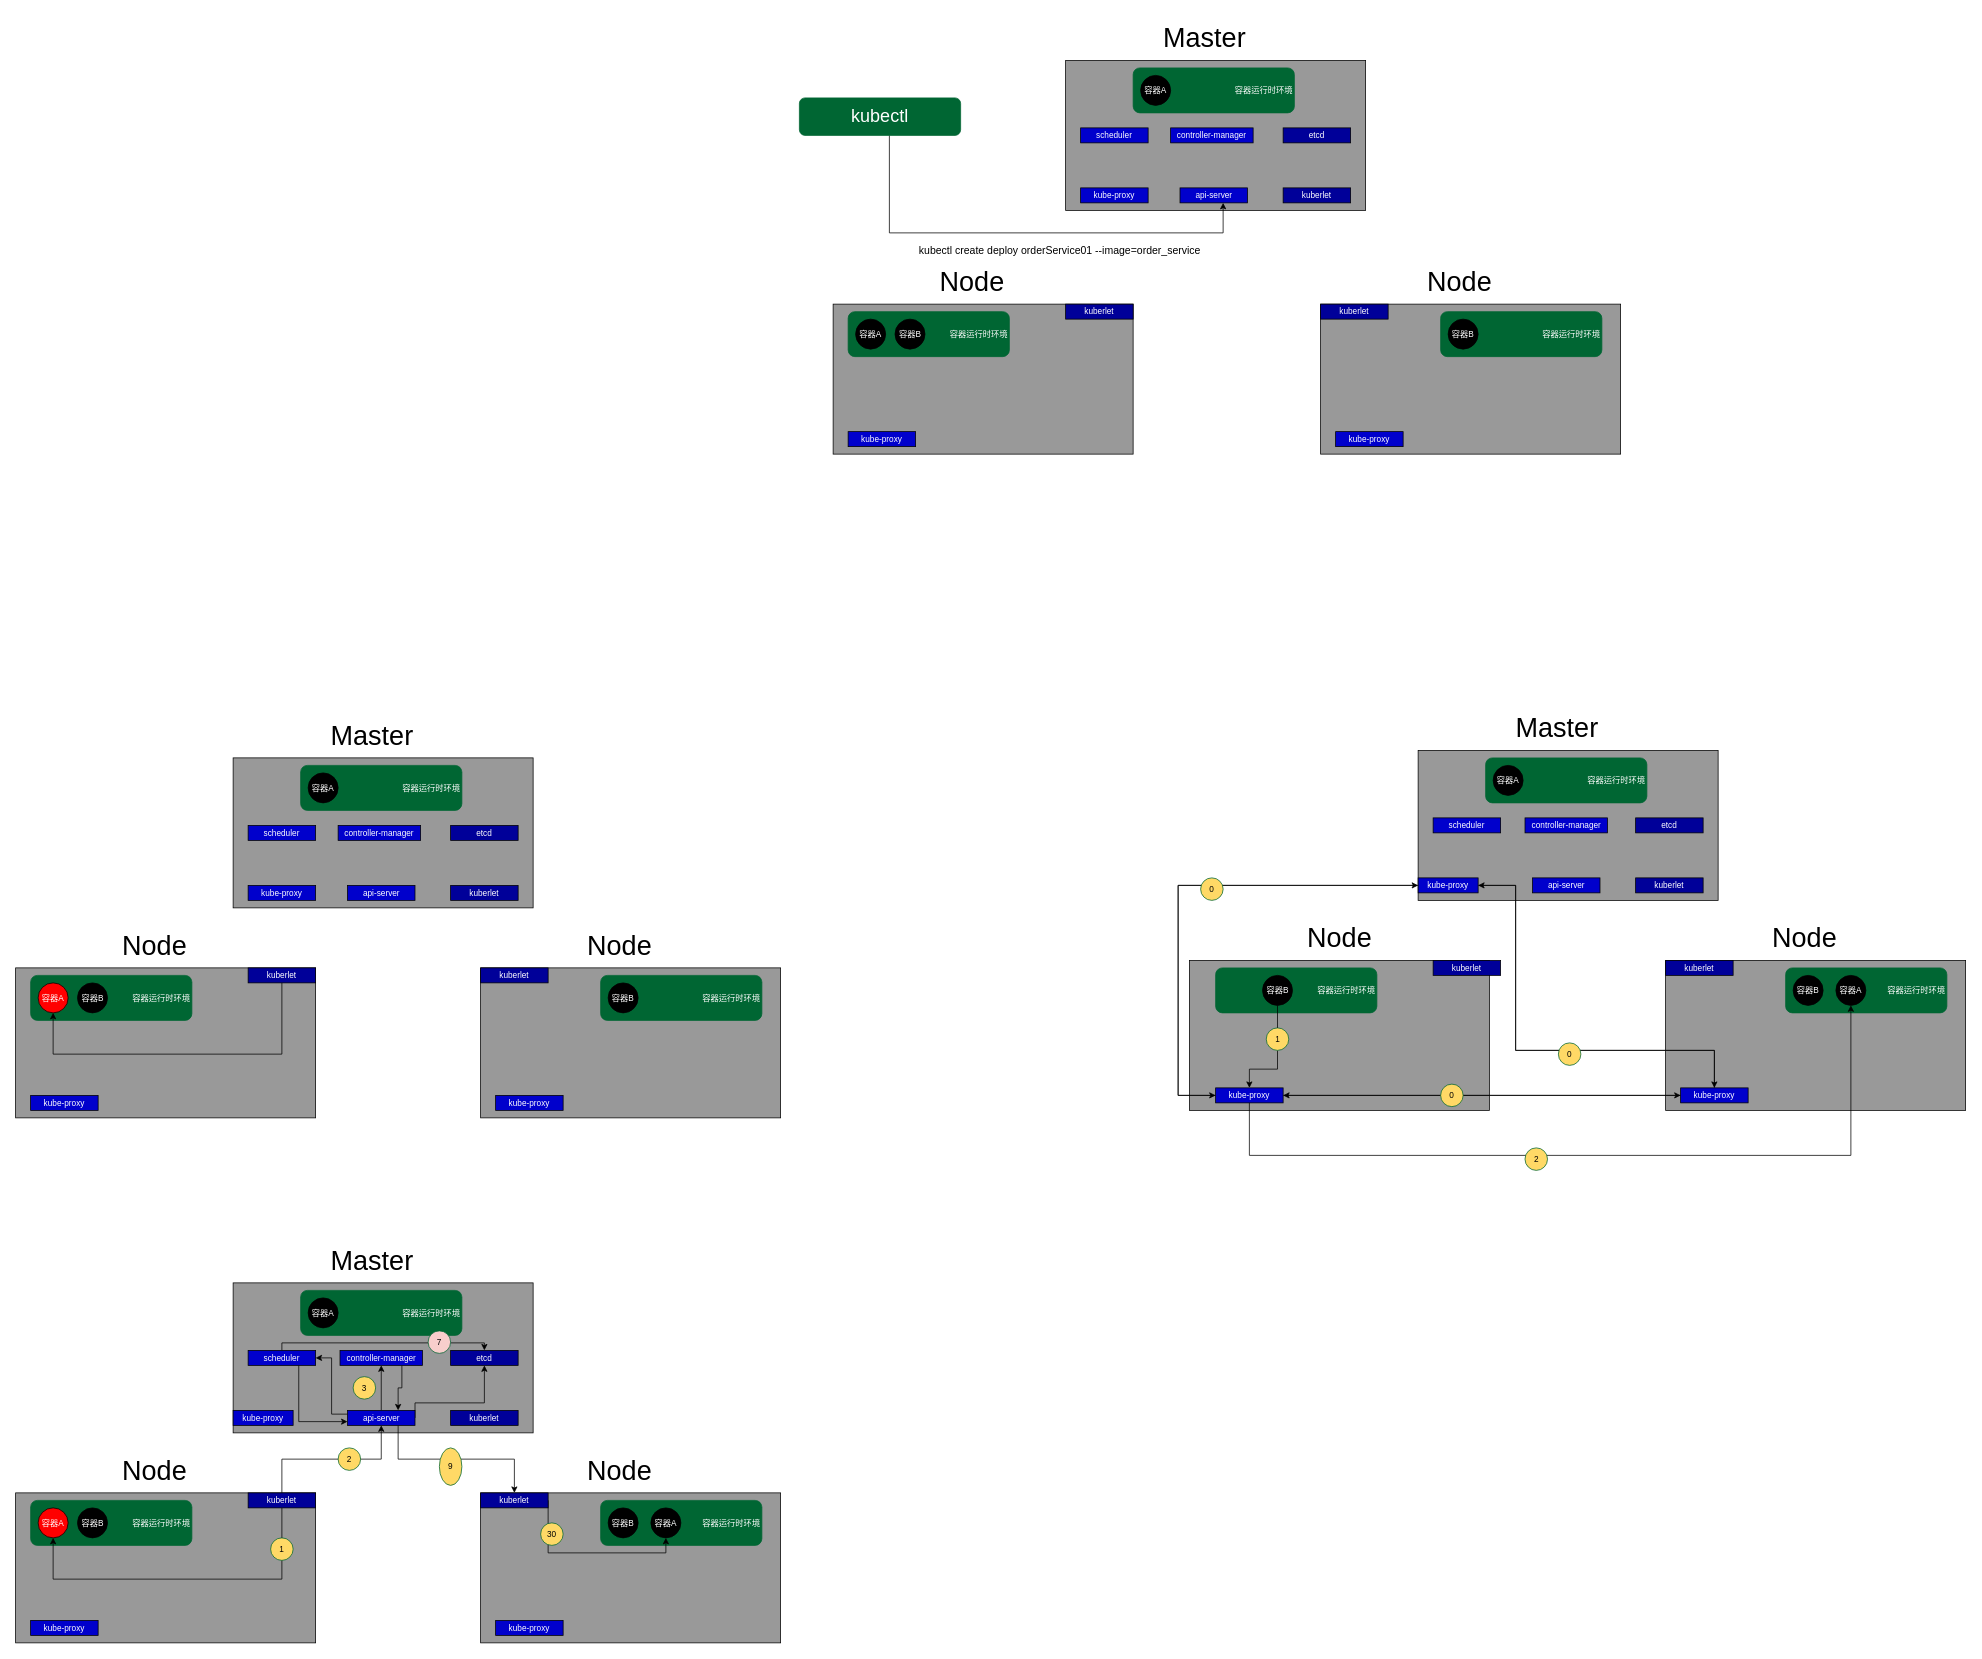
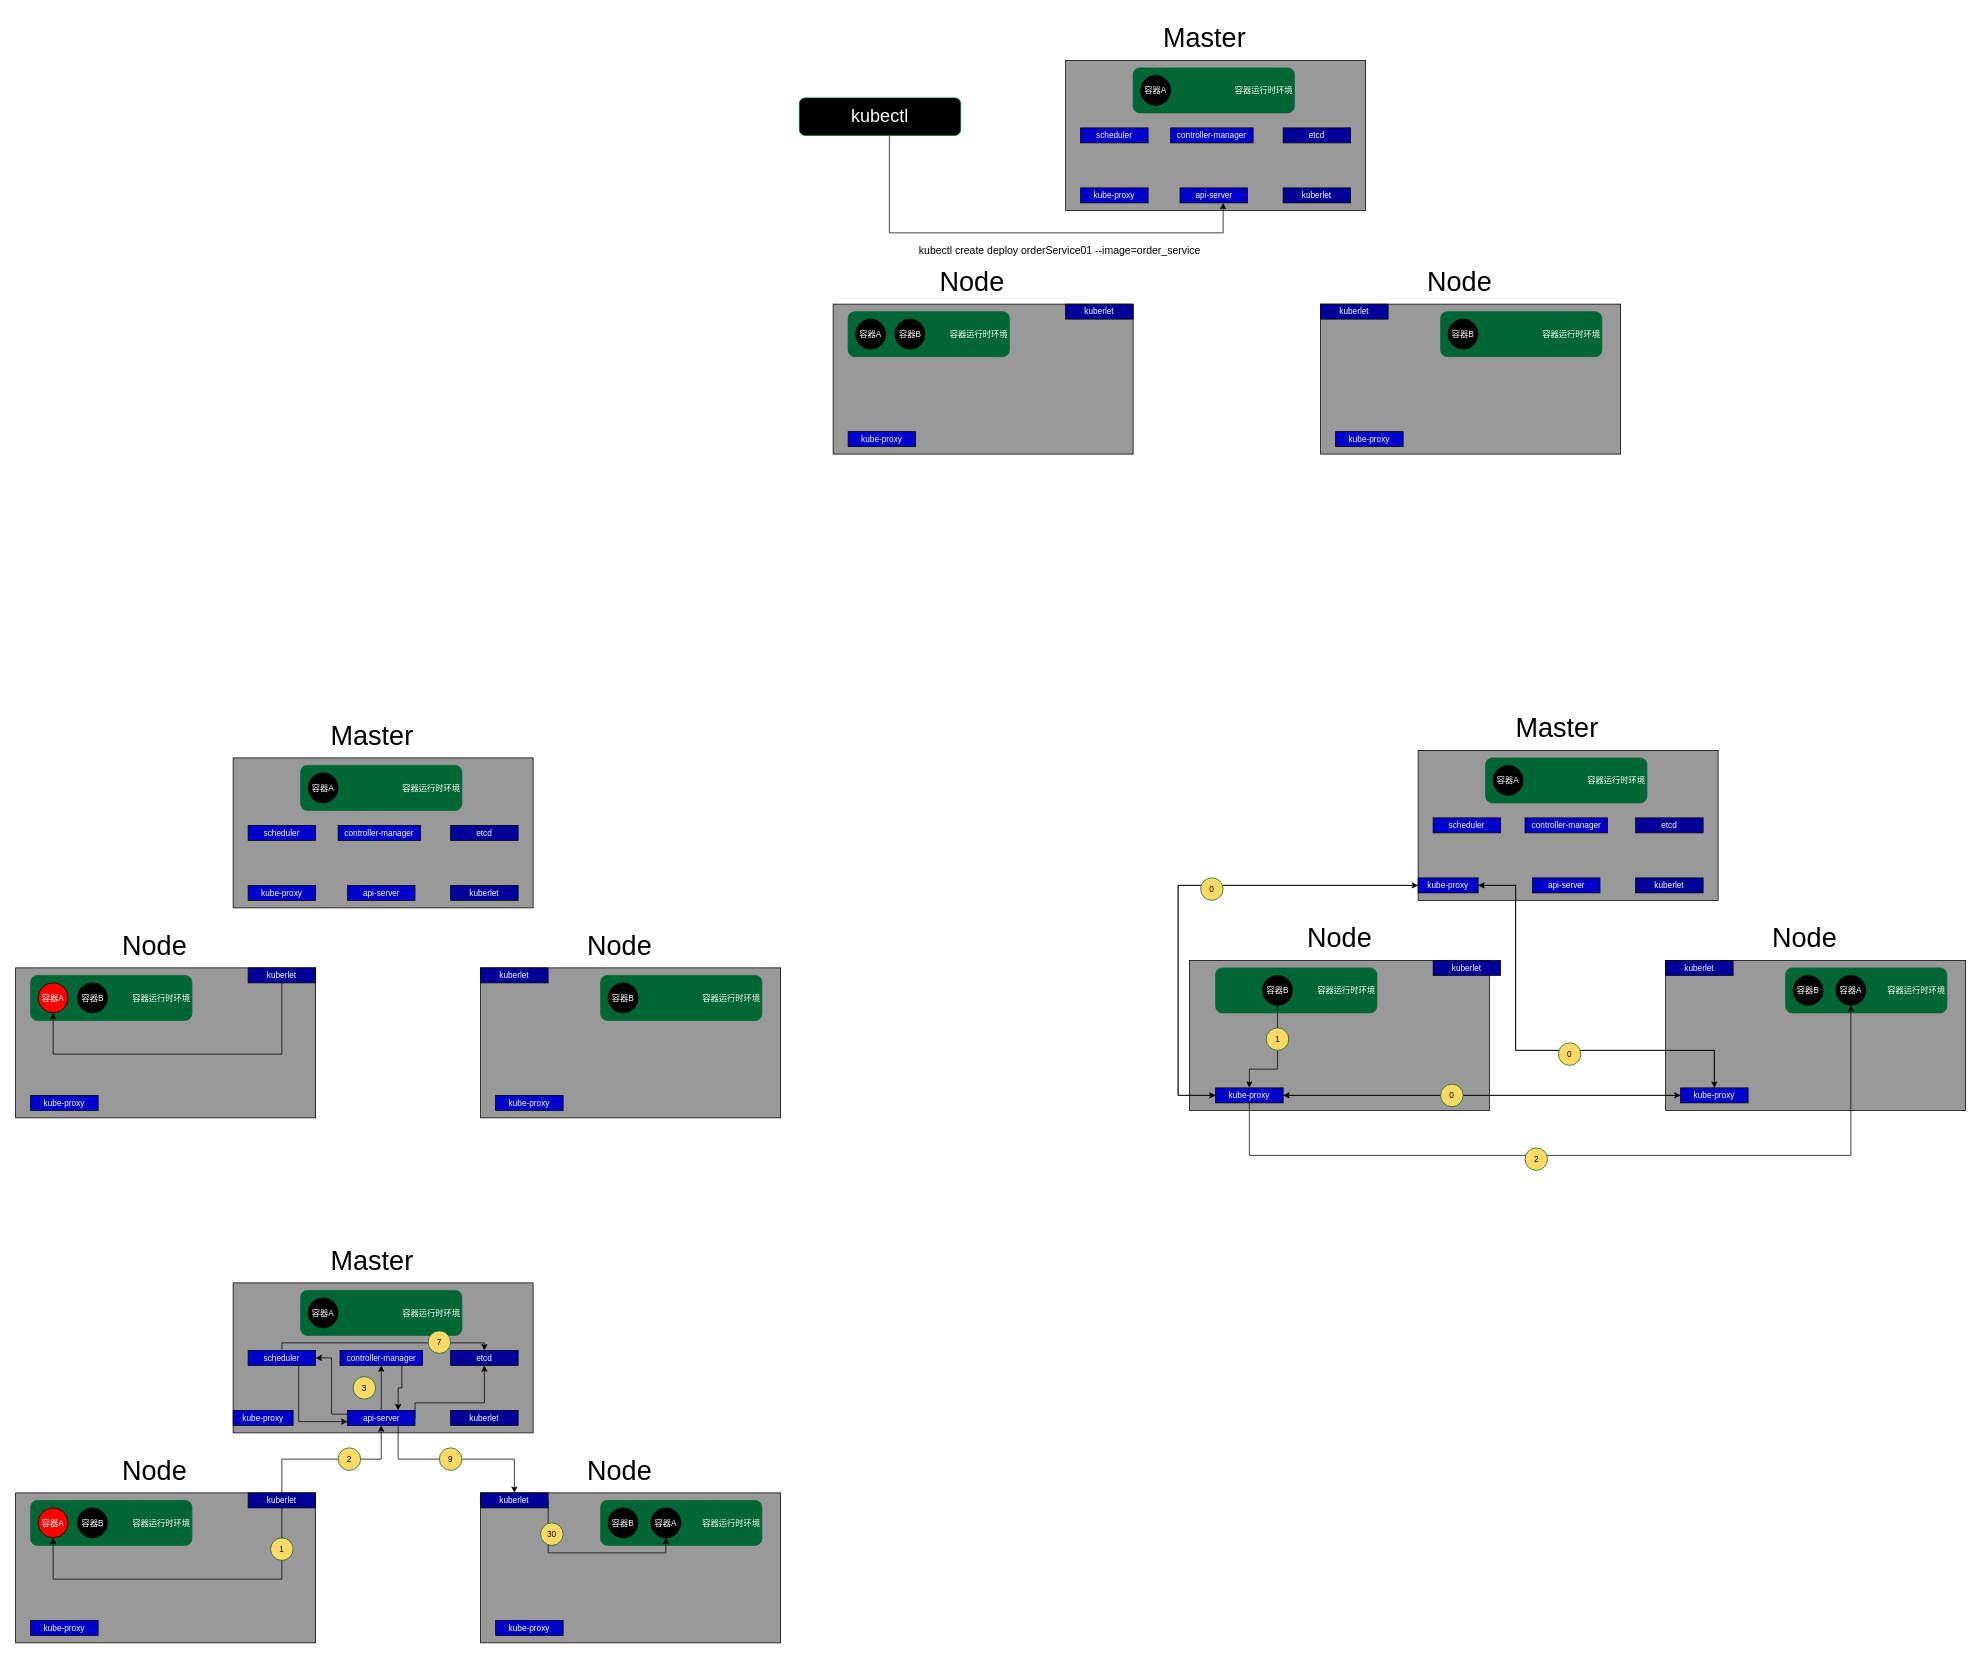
(880, 117) -> (880, 117)
(439, 1342) -> (439, 1342)
(450, 1467) -> (450, 1459)
